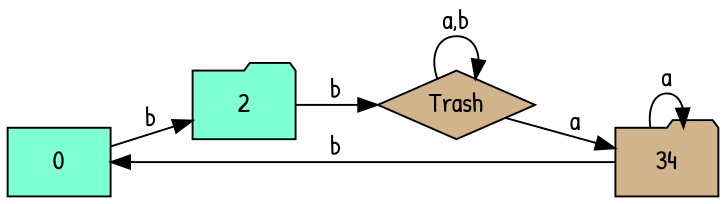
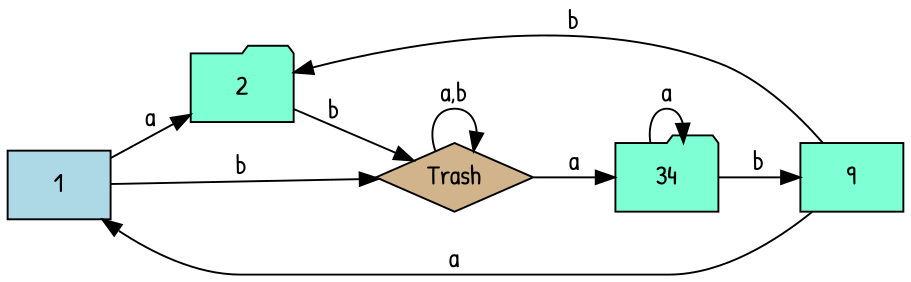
(59, 162) -> (852, 177)
(667, 162) -> (667, 177)
none -> (59, 185)
